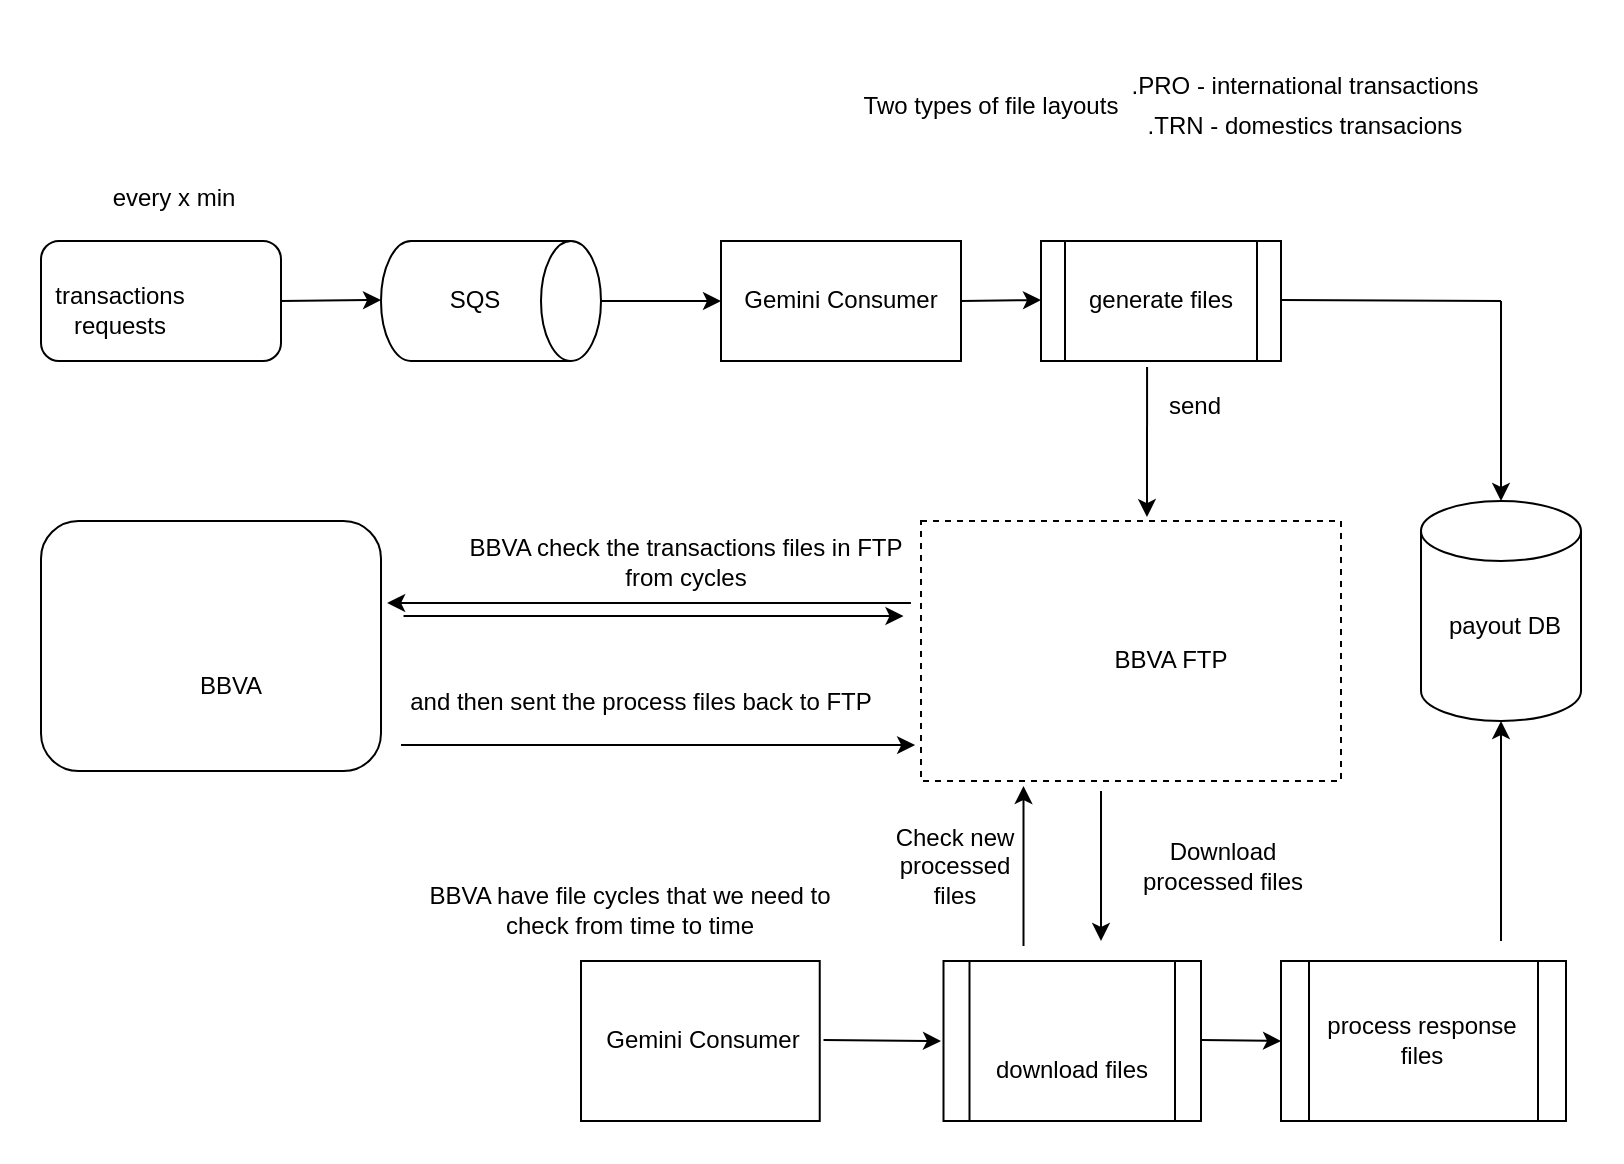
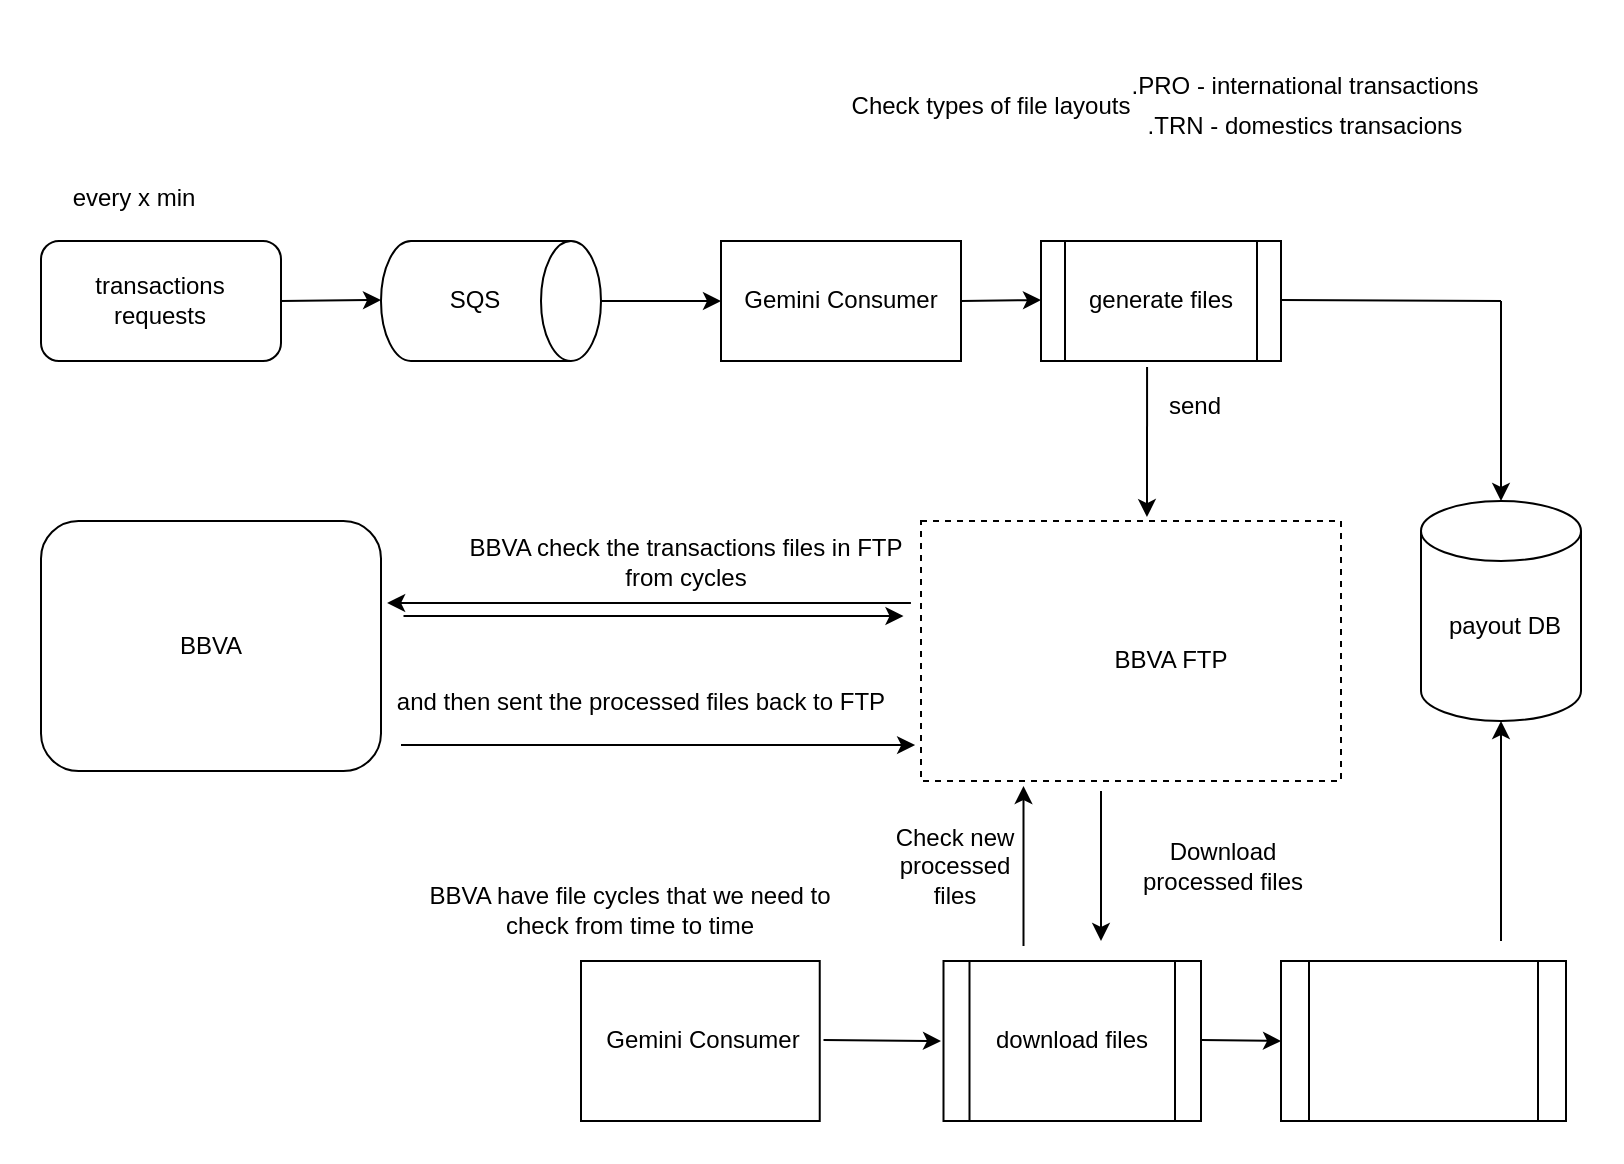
(992, 107) -> (992, 107)
(174, 199) -> (134, 199)
(121, 311) -> (161, 301)
(231, 686) -> (211, 646)
(642, 703) -> (642, 703)
(1424, 1041) -> none
(1072, 1071) -> (1072, 1041)
